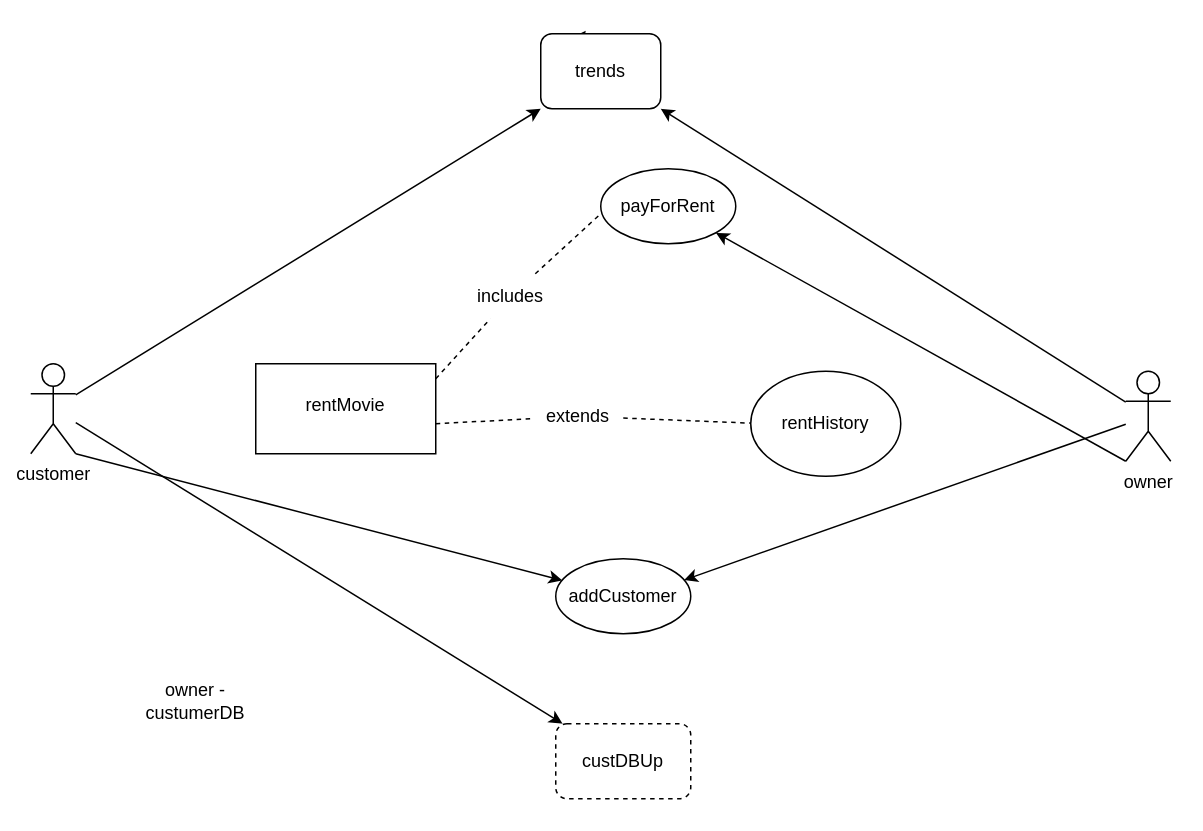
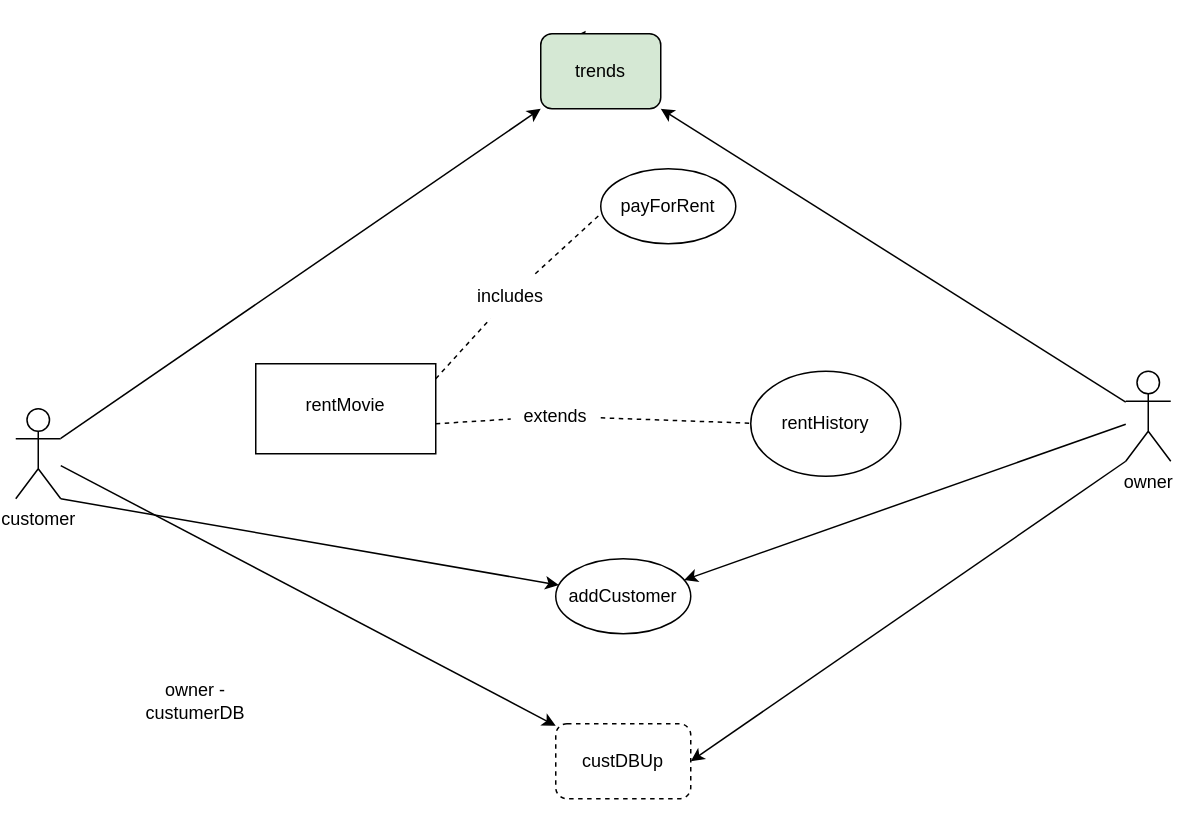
(601, 71) -> (601, 71)
(924, 349) -> (912, 609)
(53, 409) -> (38, 454)
(578, 416) -> (556, 416)
